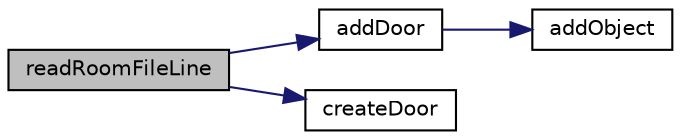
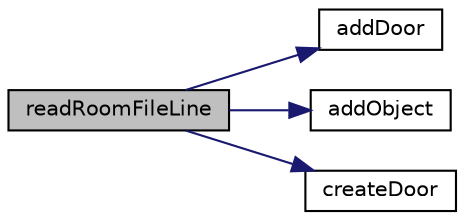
(476, 30) -> (259, 110)
